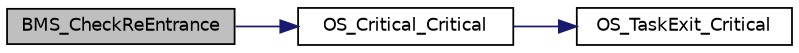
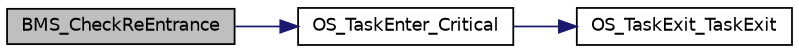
(406, 26) -> (406, 26)
(684, 26) -> (684, 26)
